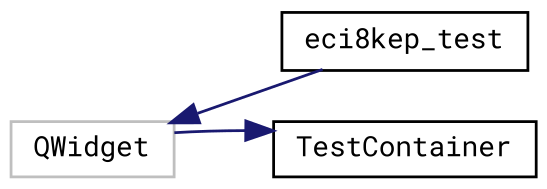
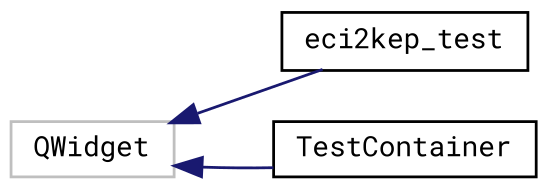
(405, 41) -> (405, 41)
(210, 131) -> (238, 168)
